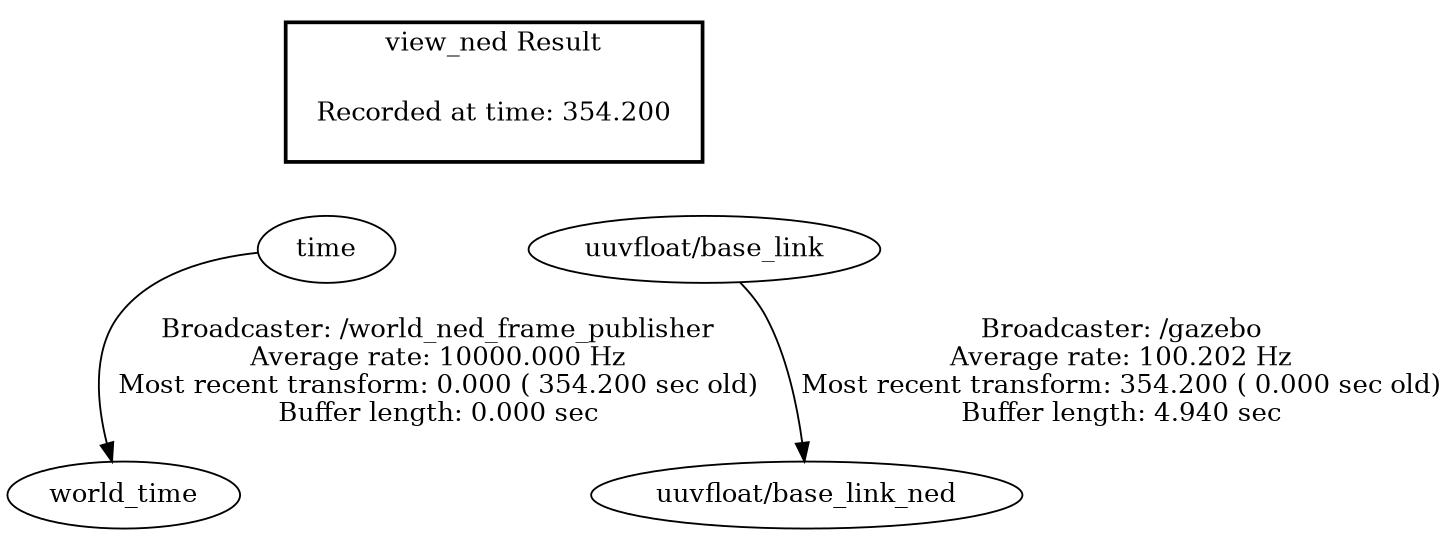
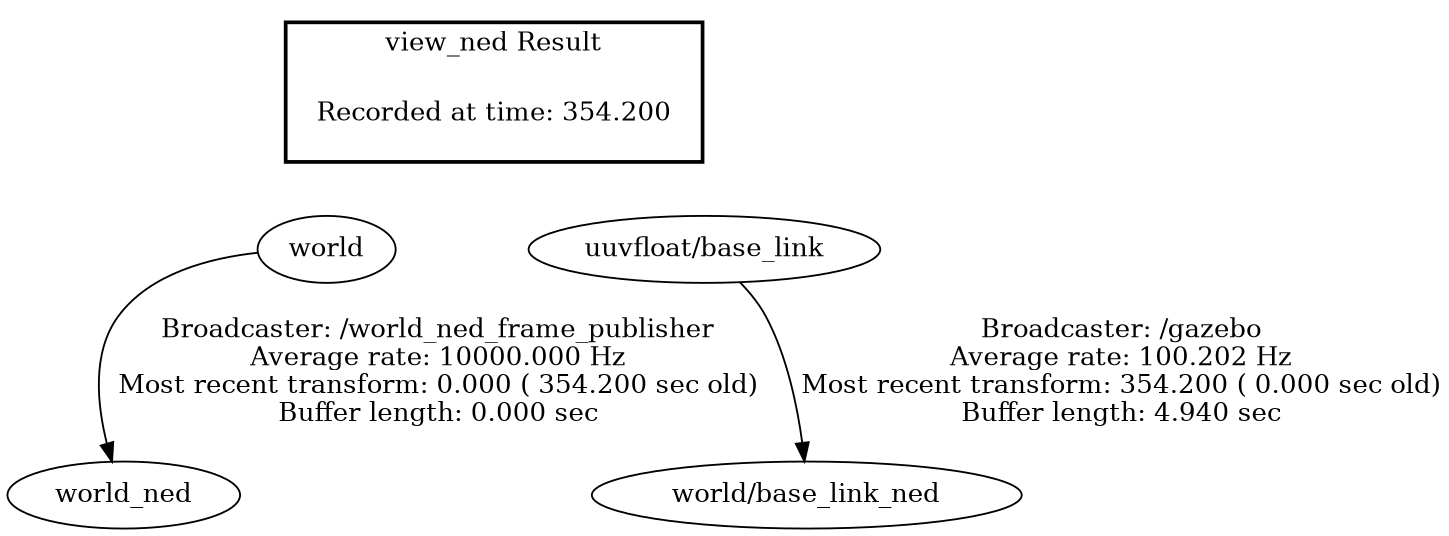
(327, 249) -> (327, 249)
(124, 495) -> (124, 495)
(807, 495) -> (807, 495)
